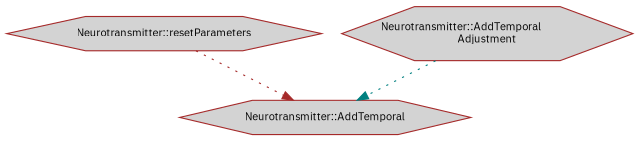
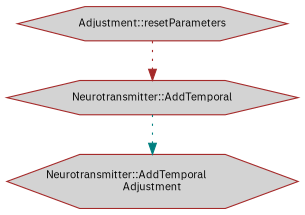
(164, 34) -> (152, 24)
(401, 78) -> (152, 129)
